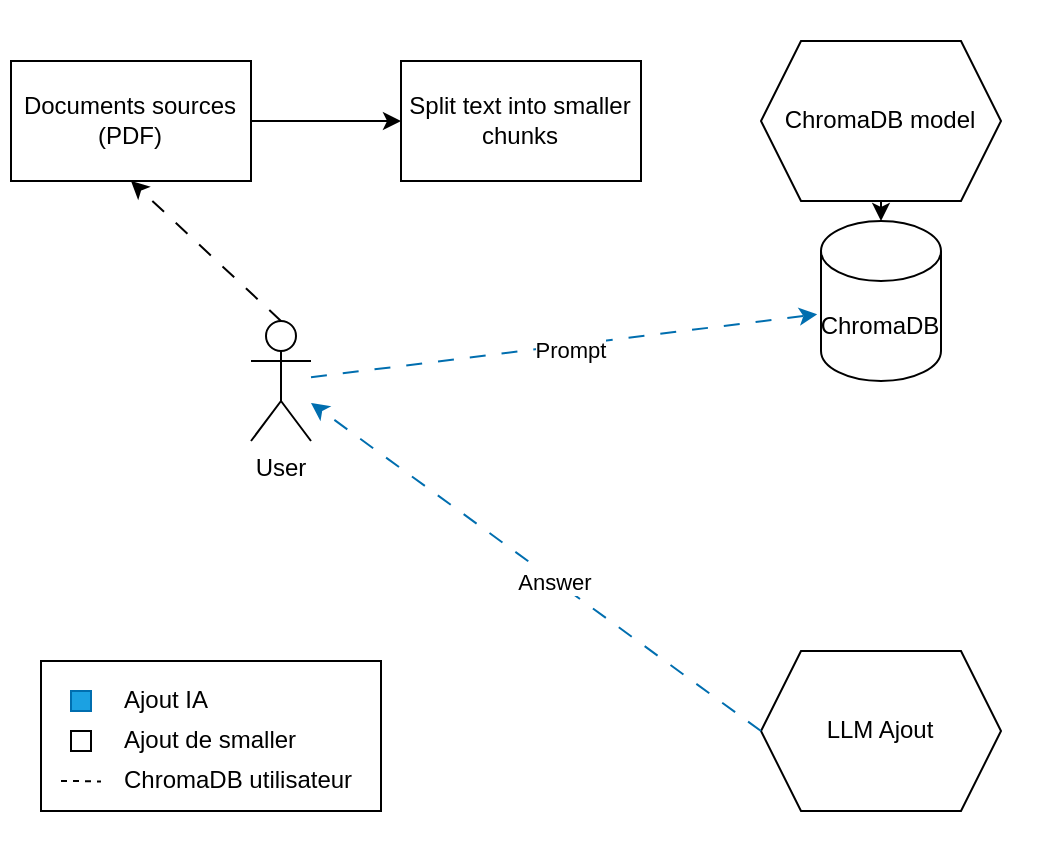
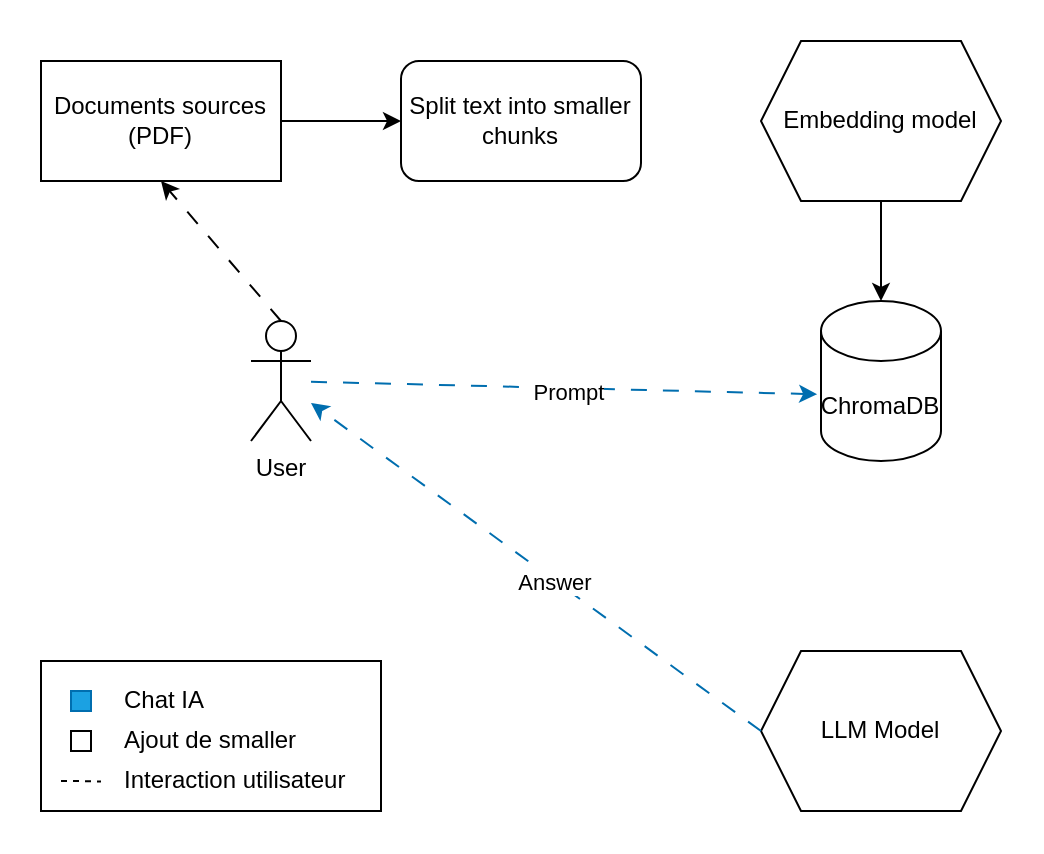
(131, 121) -> (161, 121)
(521, 121) -> (521, 121)
(881, 121) -> (881, 121)
(881, 301) -> (881, 381)
(176, 701) -> (169, 701)
(881, 731) -> (881, 731)
(243, 781) -> (243, 781)
